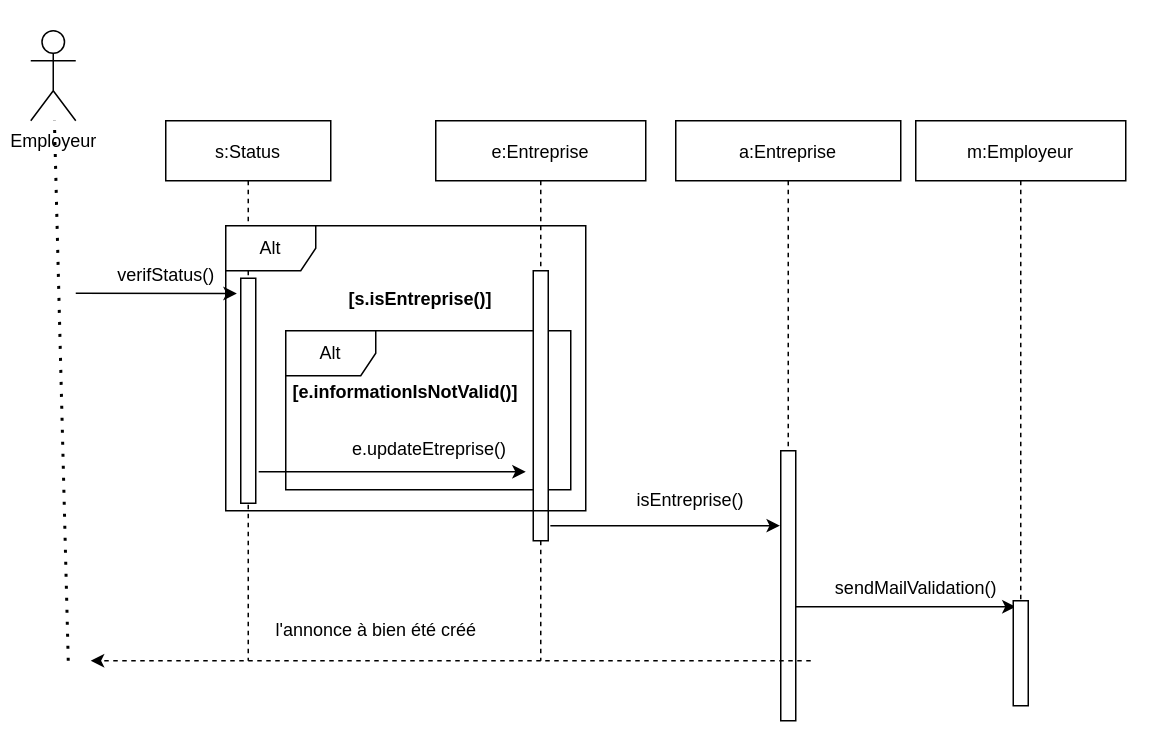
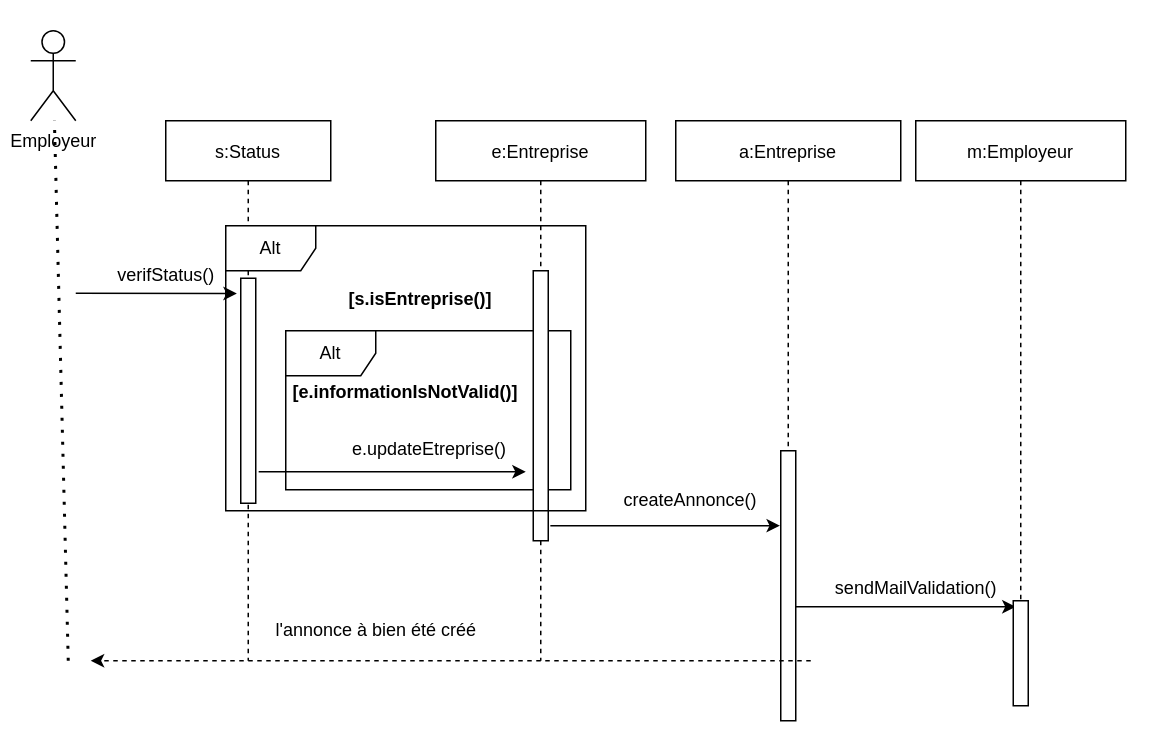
(690, 500) -> (690, 500)
